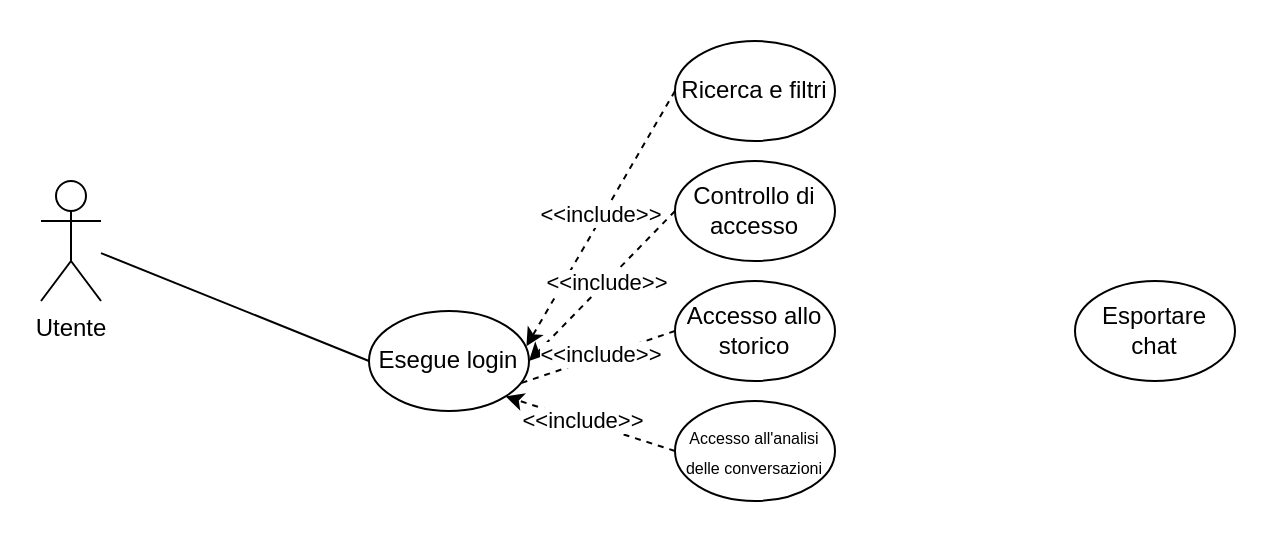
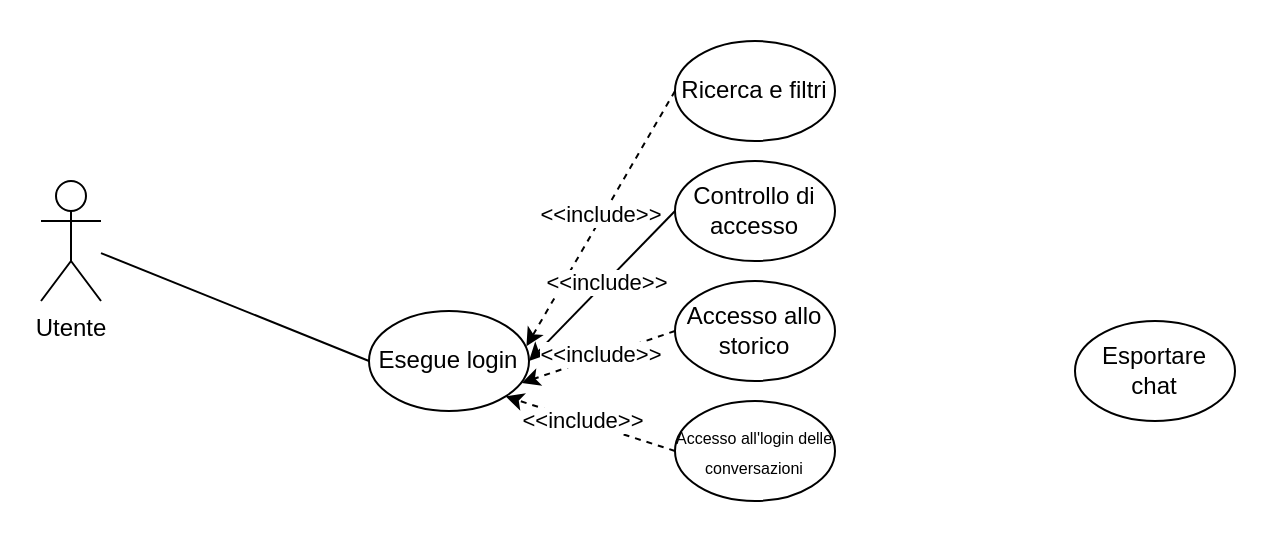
(644, 243) -> (644, 243)
(1155, 331) -> (1155, 371)
(530, 380) -> (536, 378)
(755, 451) -> (755, 451)
